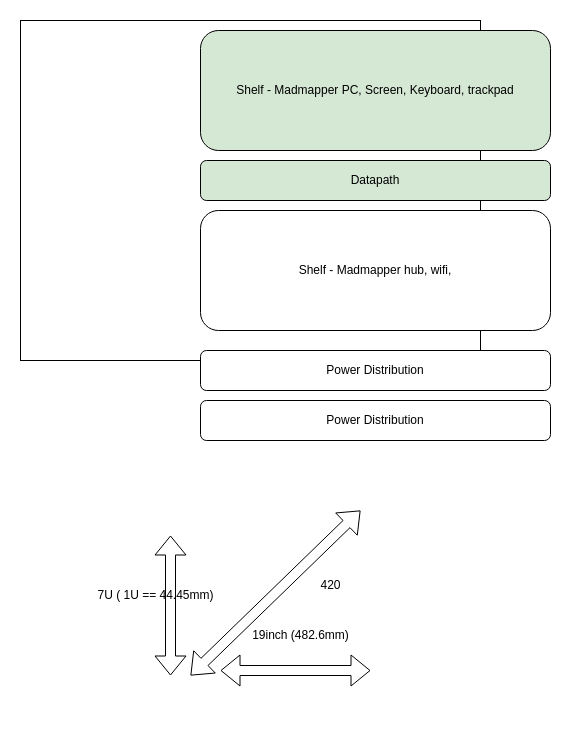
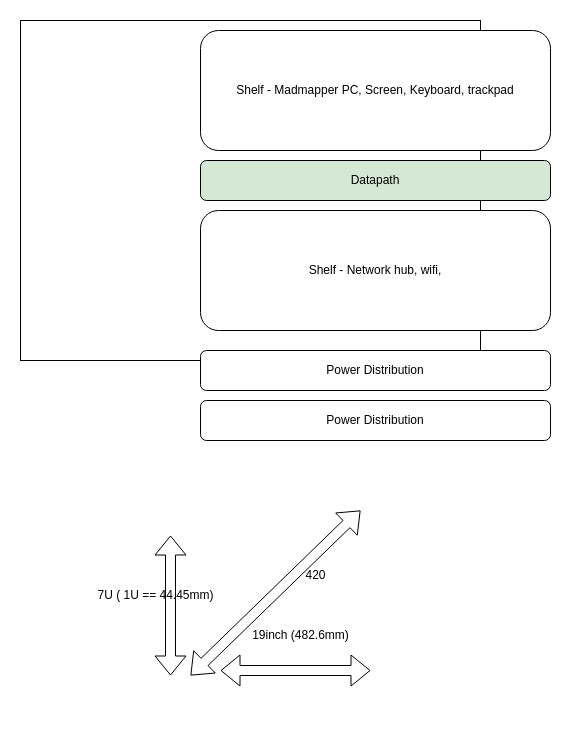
(376, 91) -> (376, 91)
(376, 271) -> (376, 271)
(331, 586) -> (316, 576)
